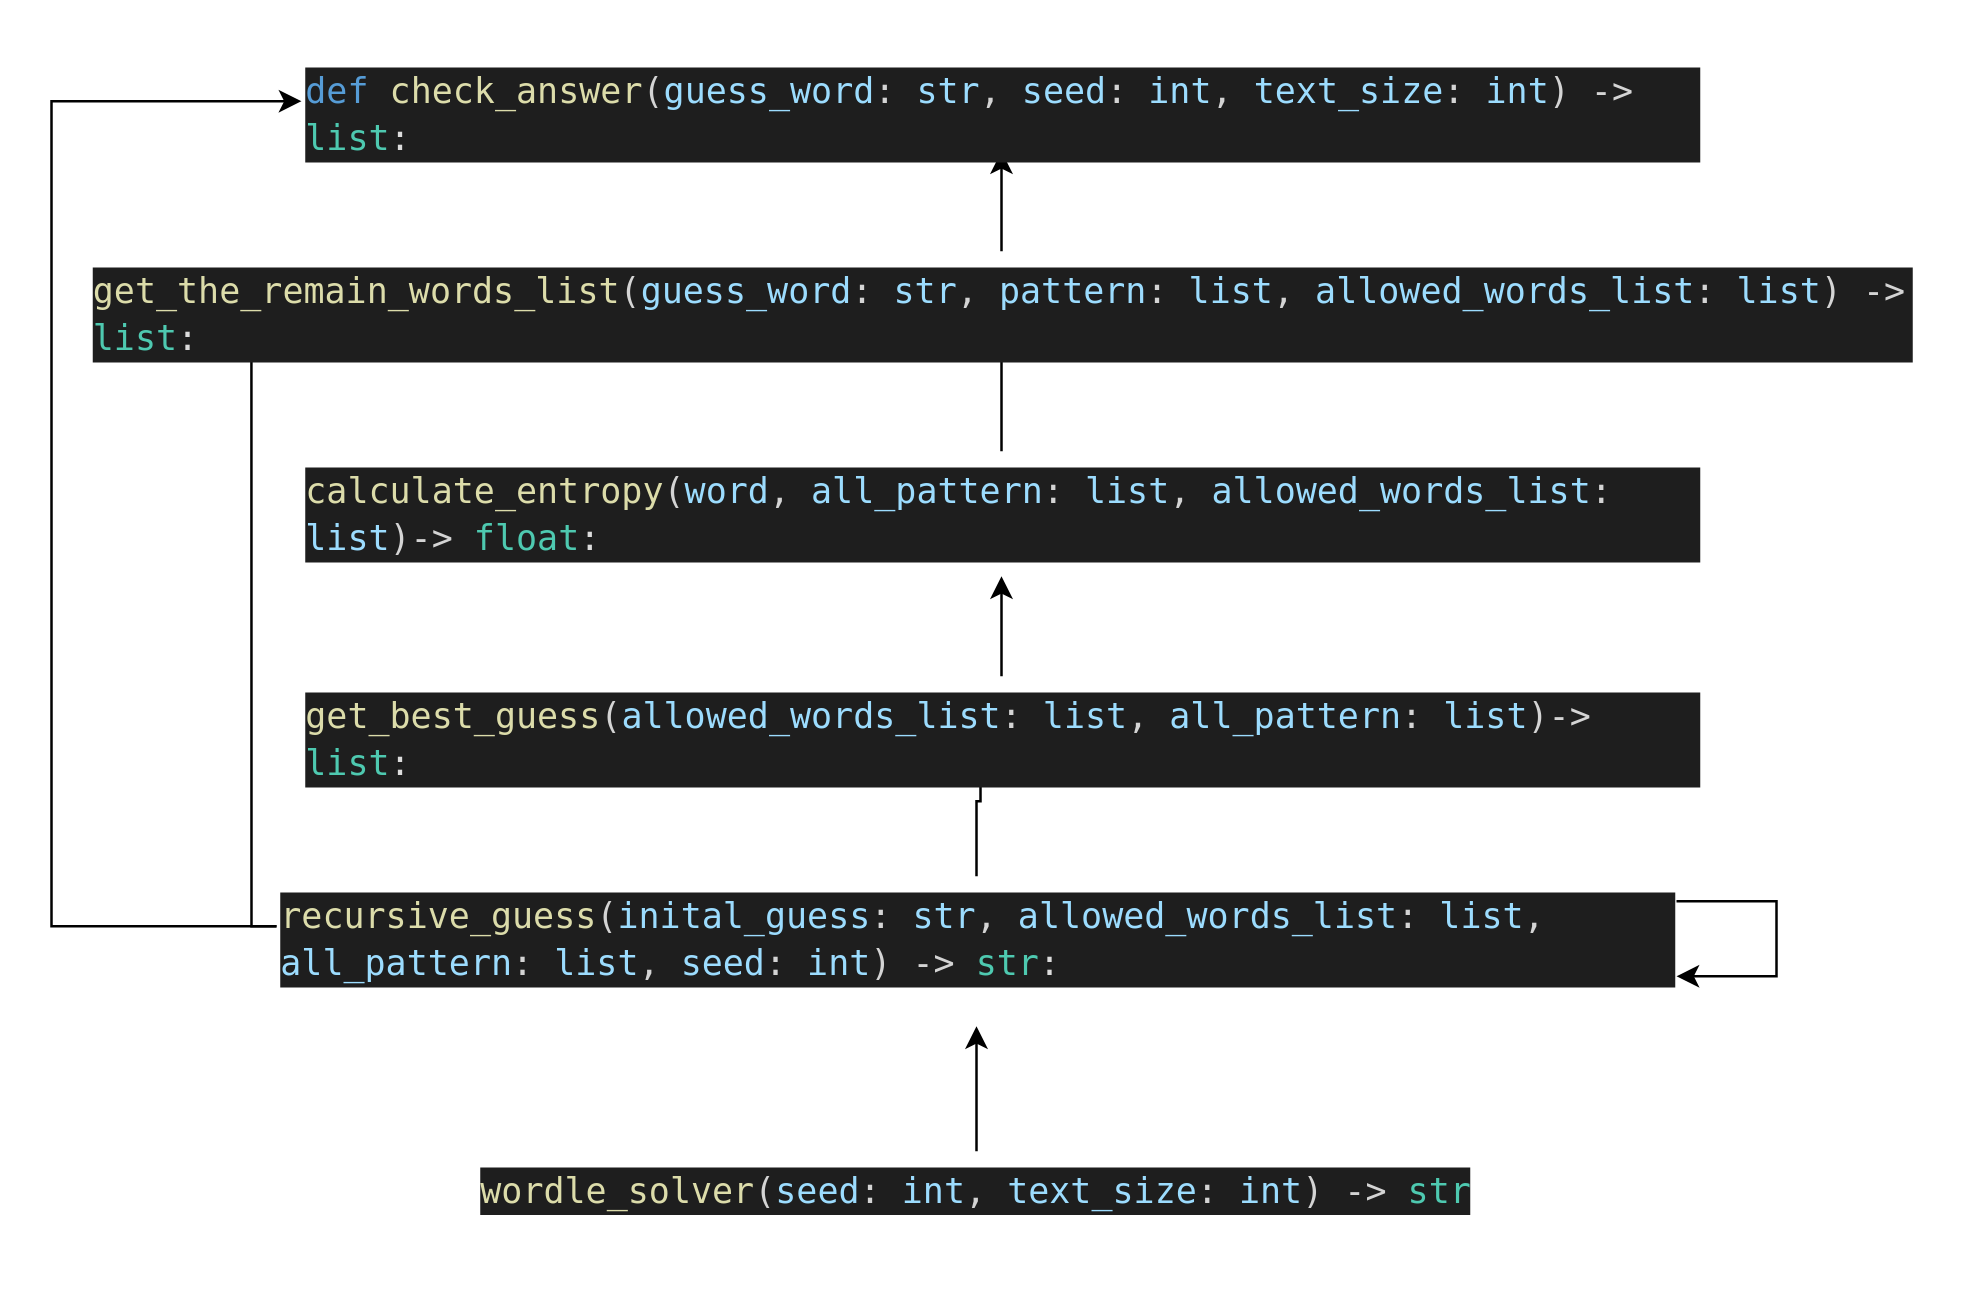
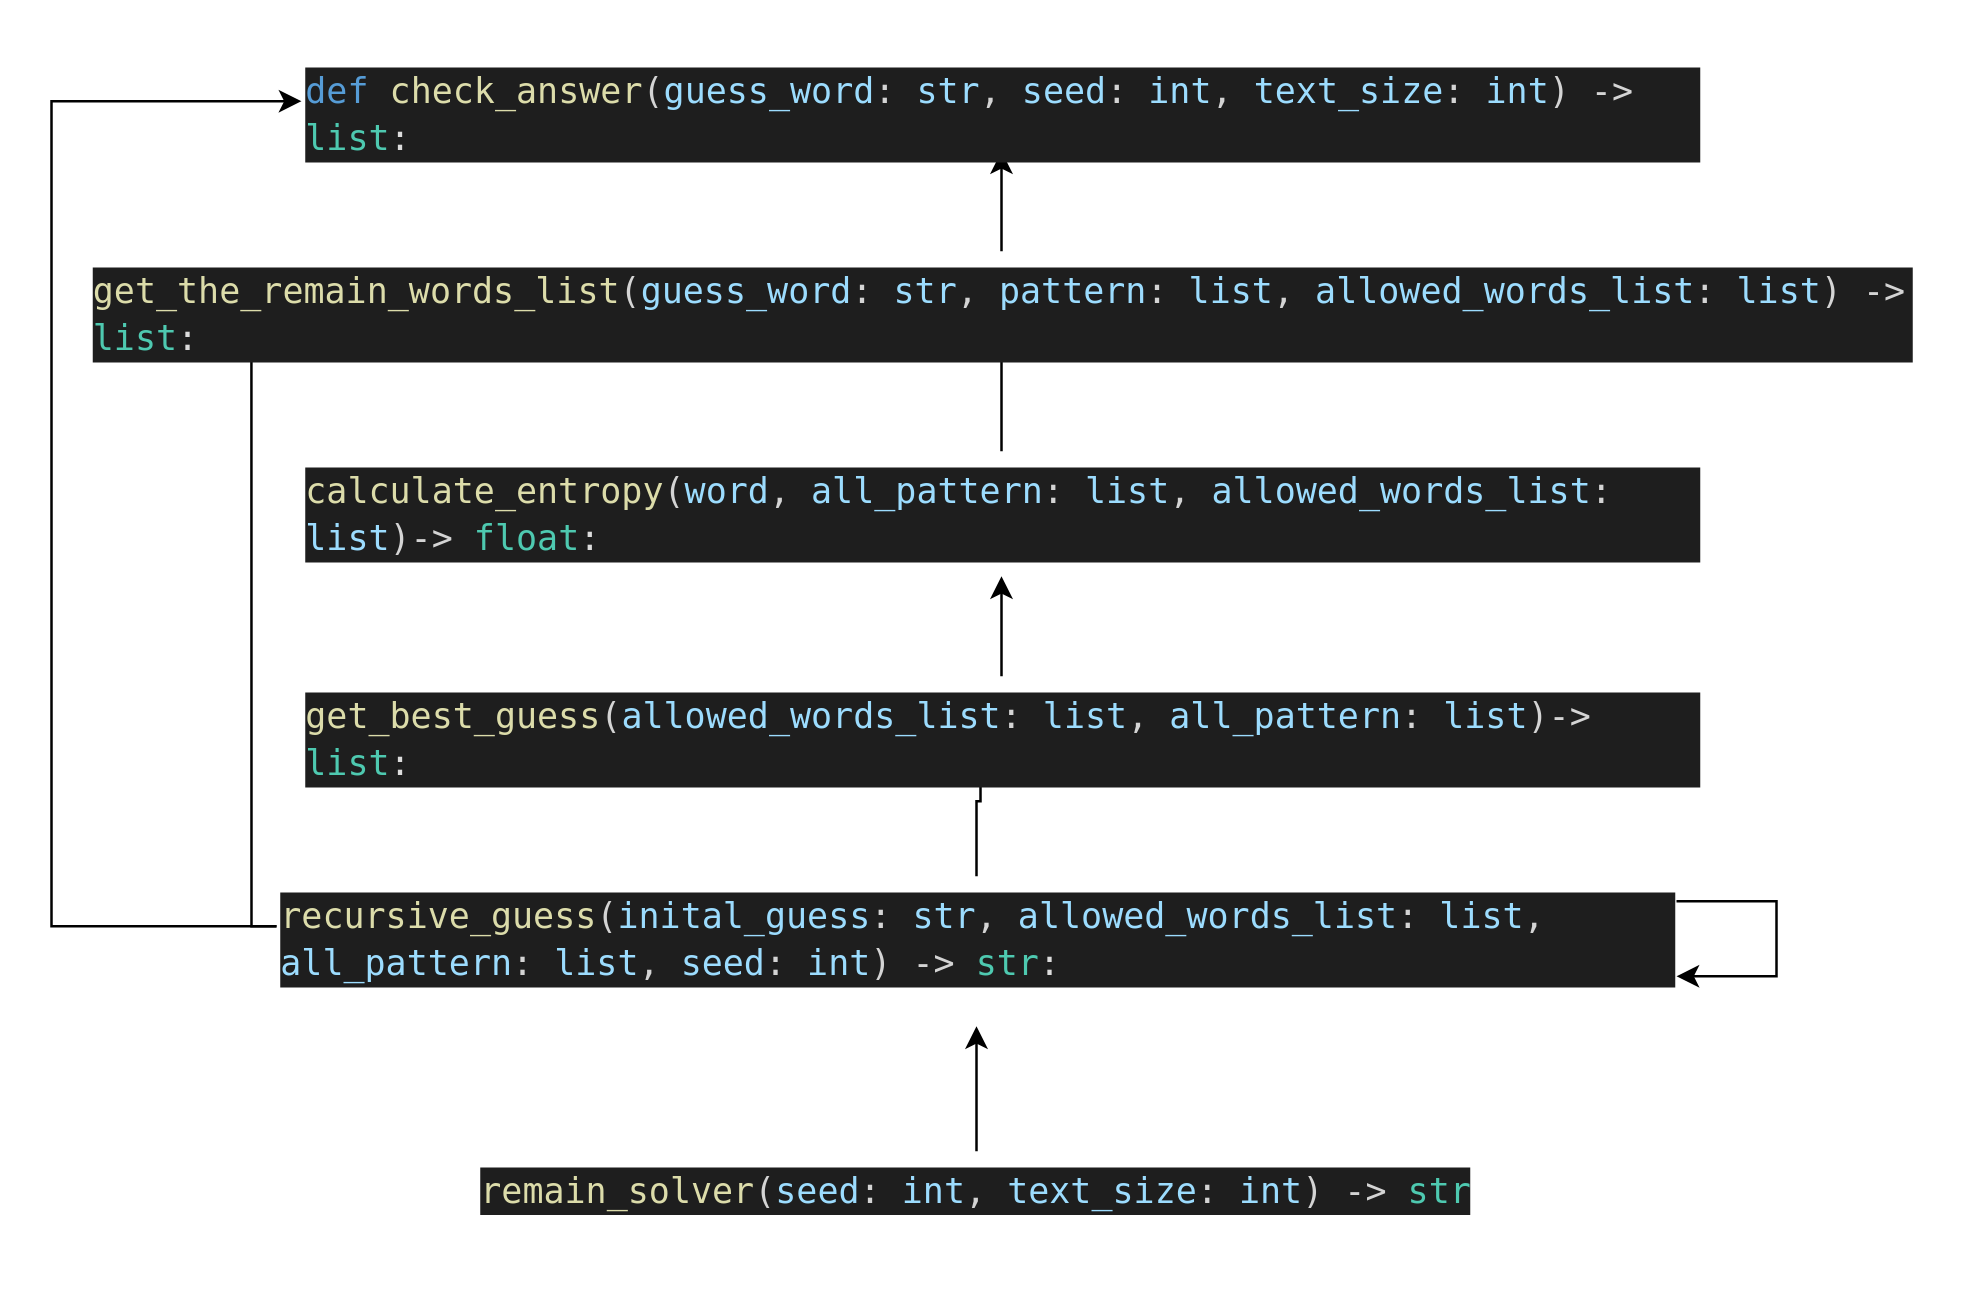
(825, 1187) -> (825, 1187)
